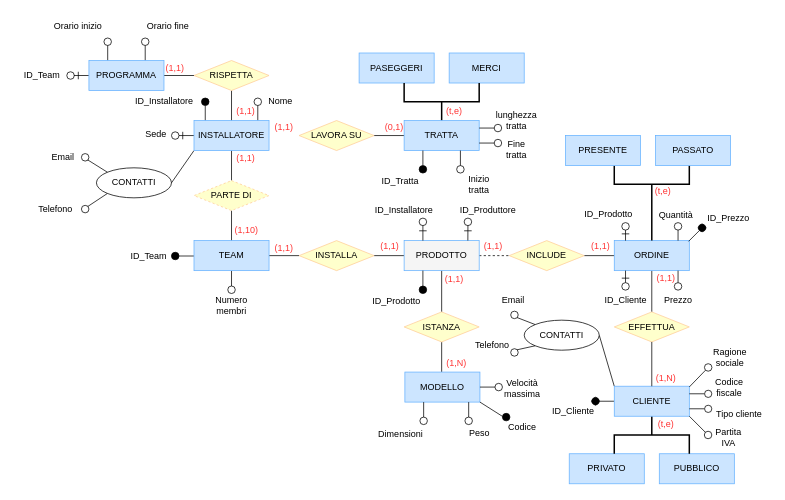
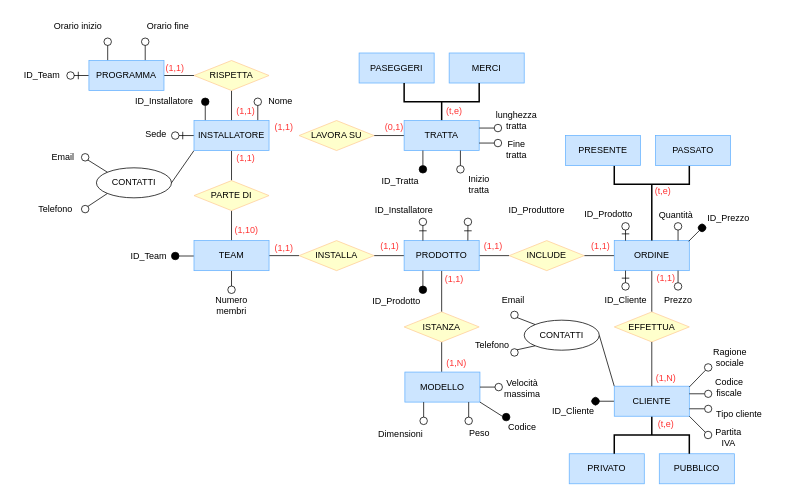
(231, 195) -> (231, 195)
(488, 210) -> (537, 210)
(441, 255) -> (441, 255)
(494, 255) -> (494, 255)
